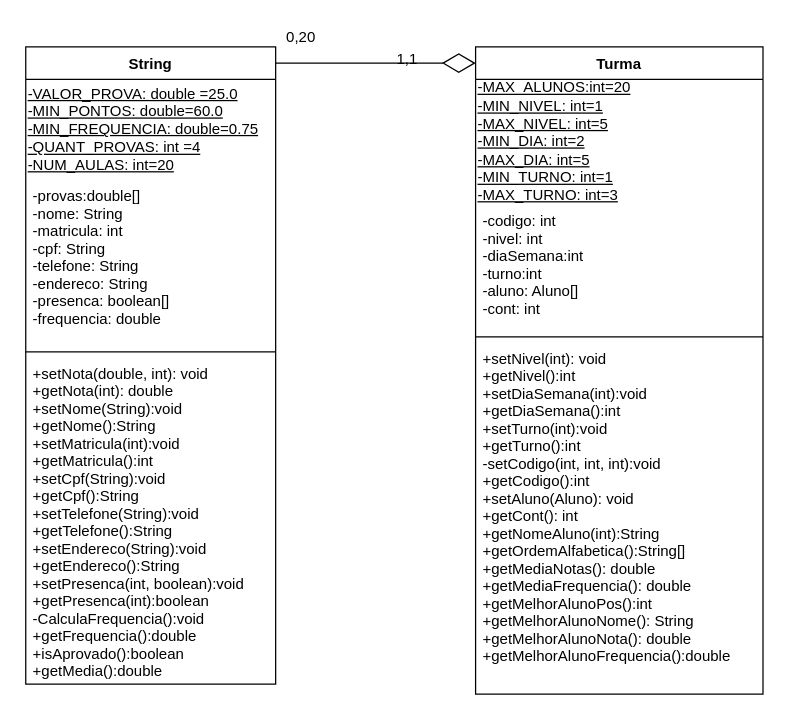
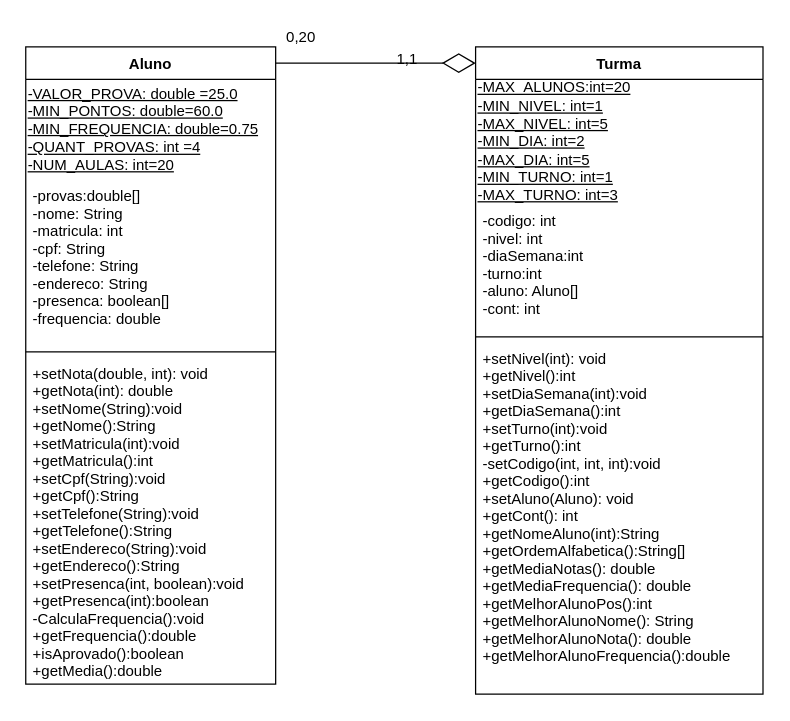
(150, 64) -> (150, 64)
